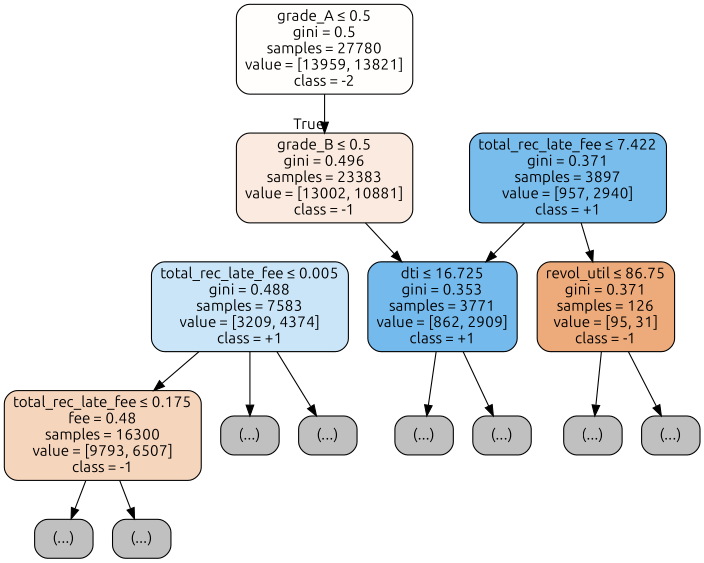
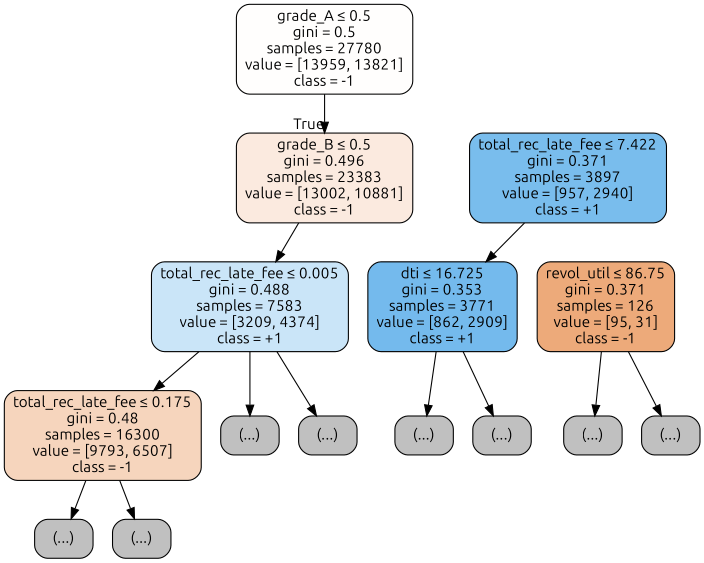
(325, 81) -> (325, 81)
(585, 237) -> none
(380, 238) -> (290, 238)
(103, 419) -> (103, 419)
